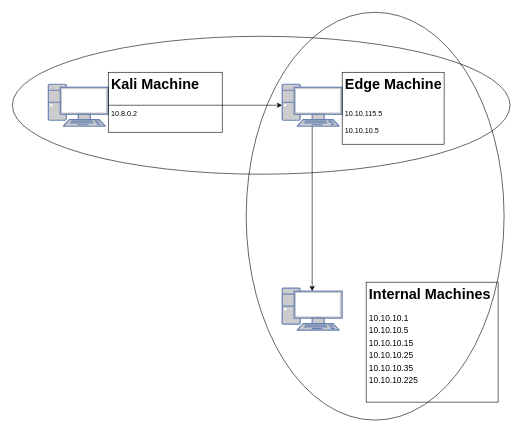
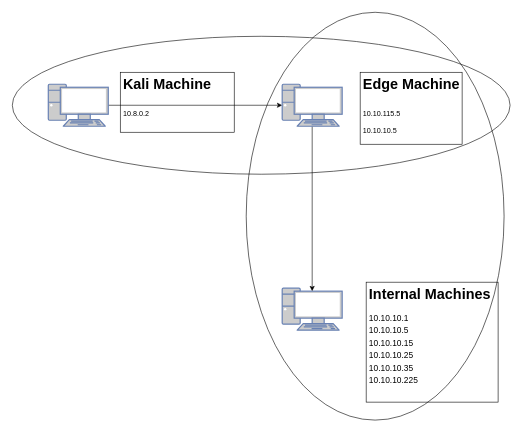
(165, 102) -> (177, 102)
(393, 108) -> (411, 108)
